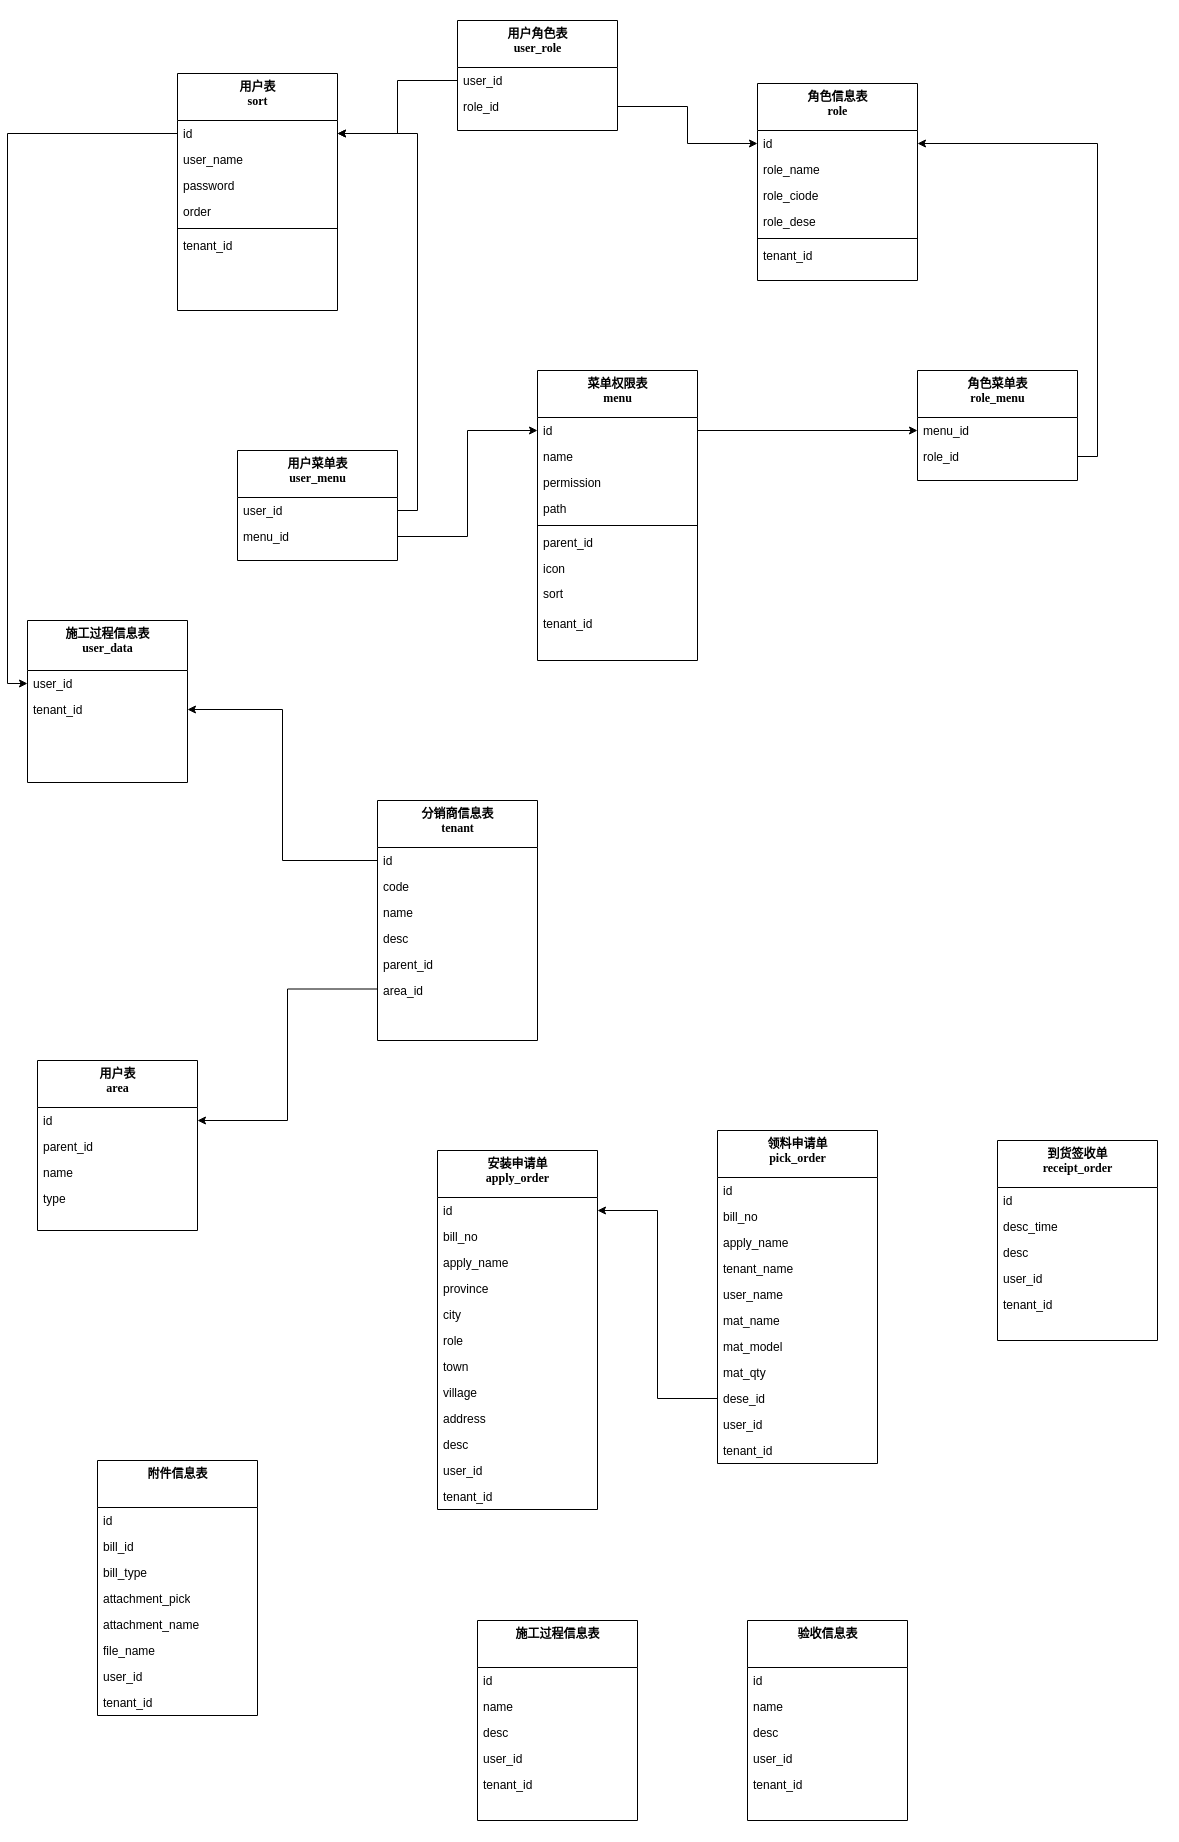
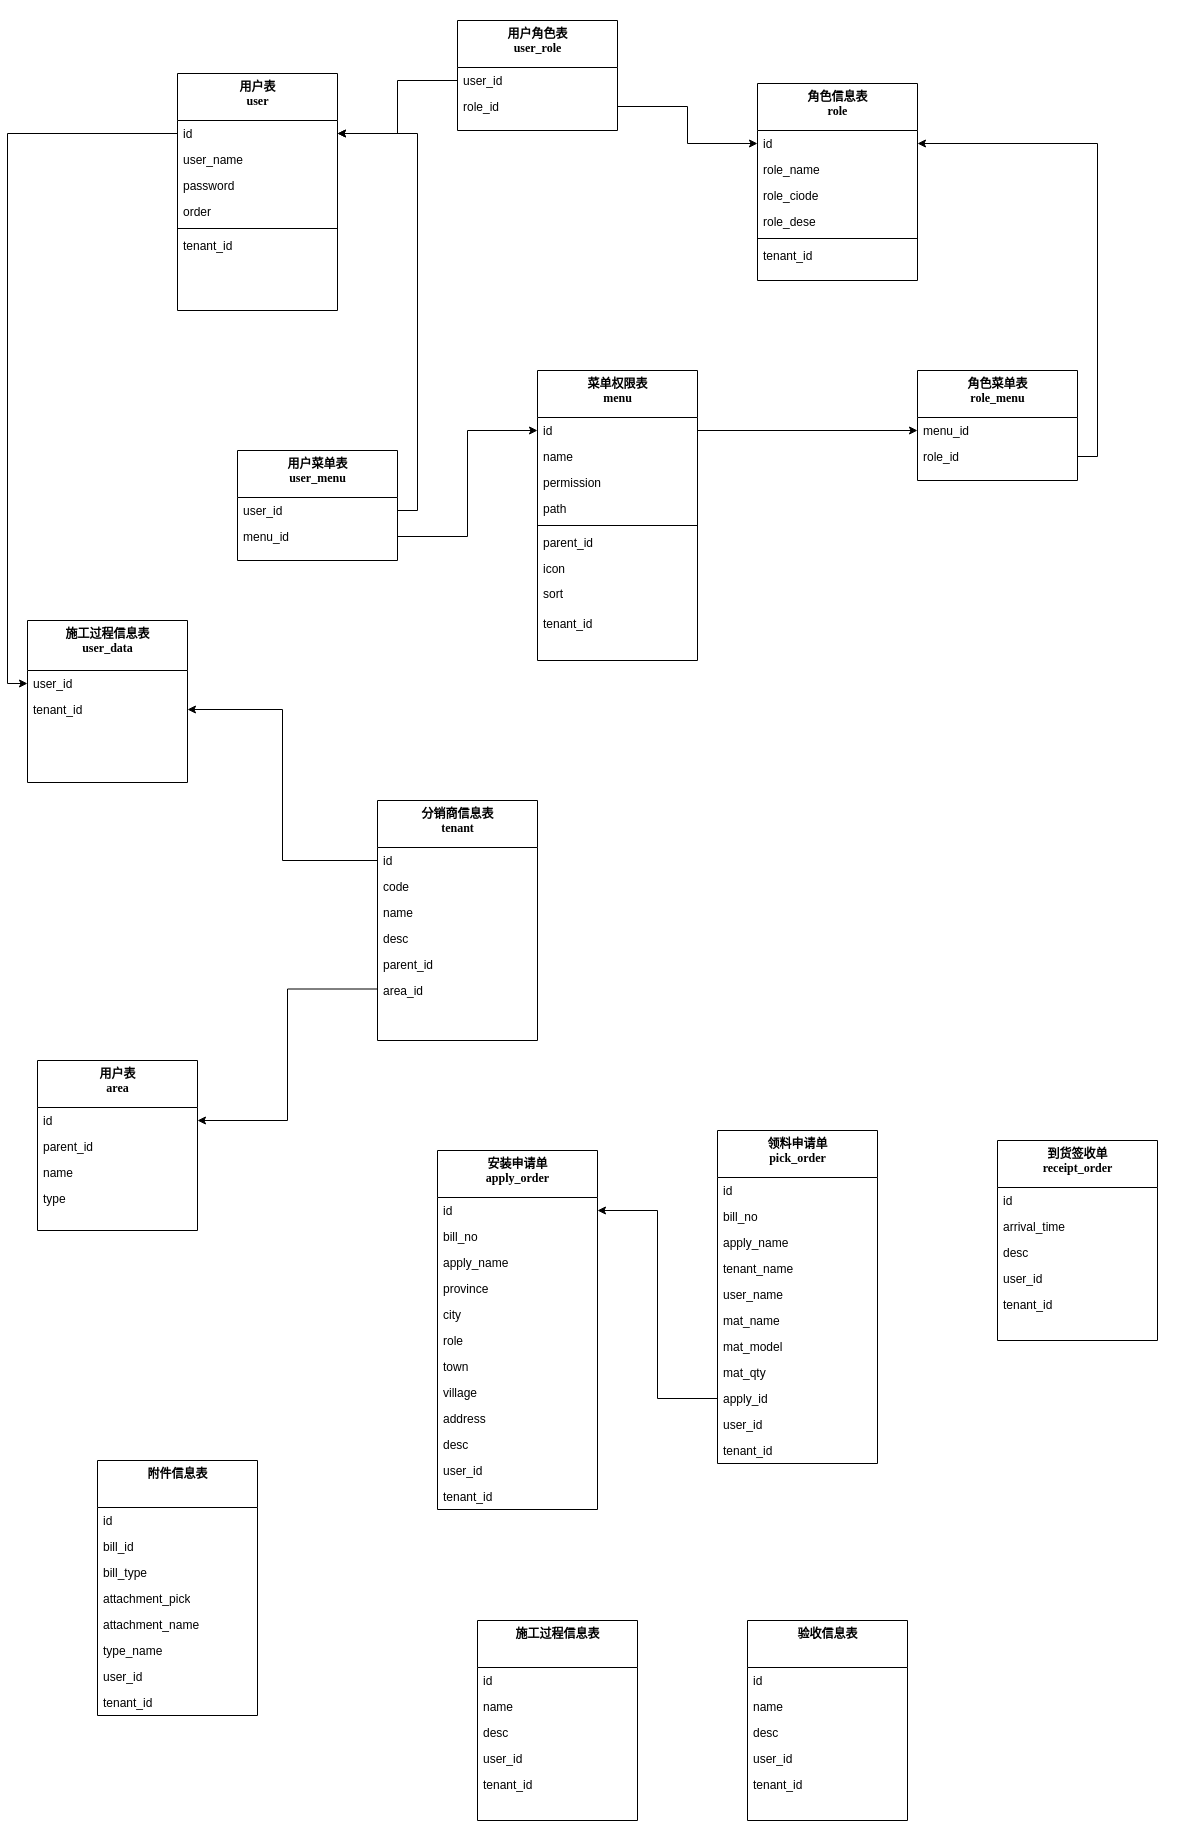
(258, 95) -> (258, 95)
(1032, 1228) -> (1039, 1228)
(745, 1400) -> (747, 1400)
(131, 1652) -> (134, 1652)
